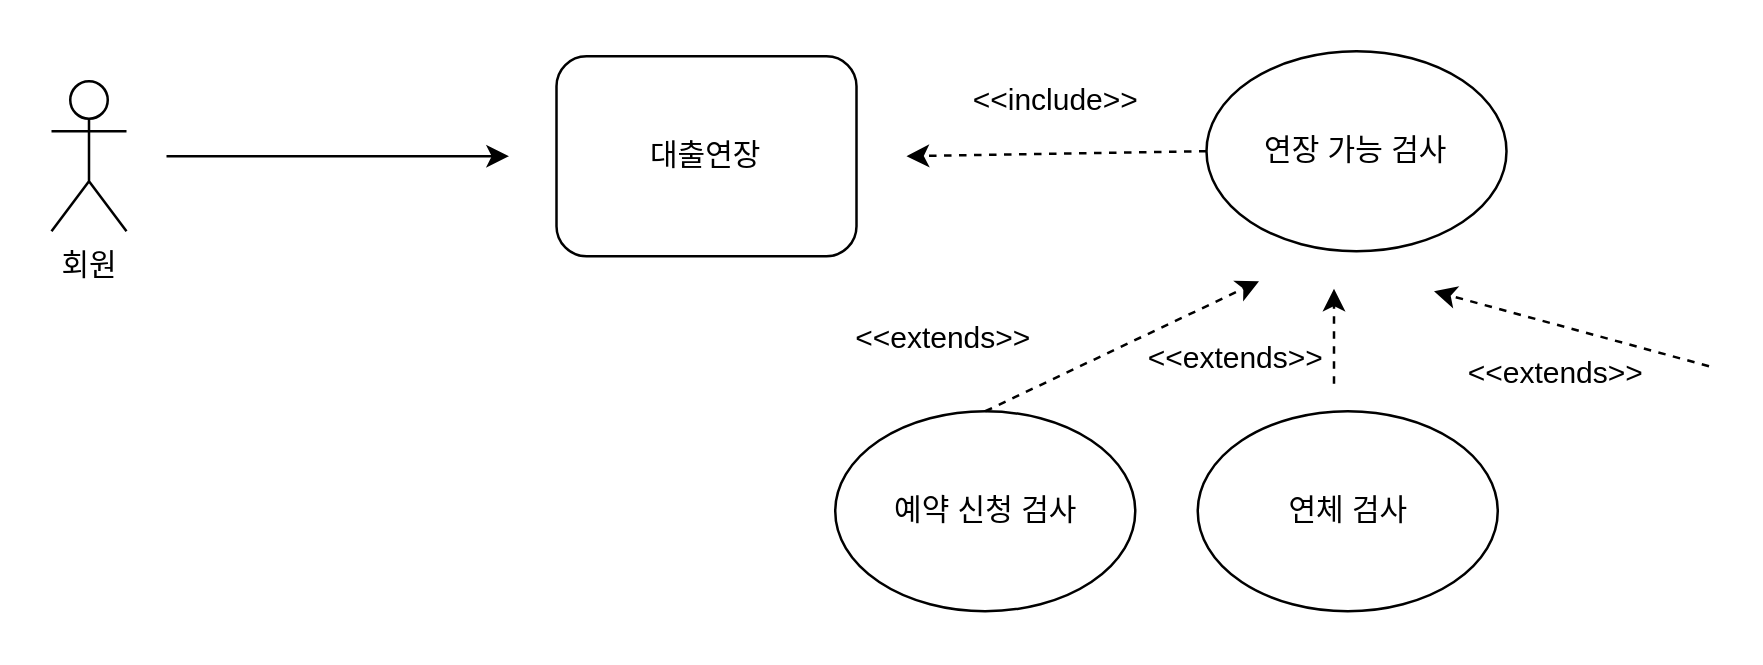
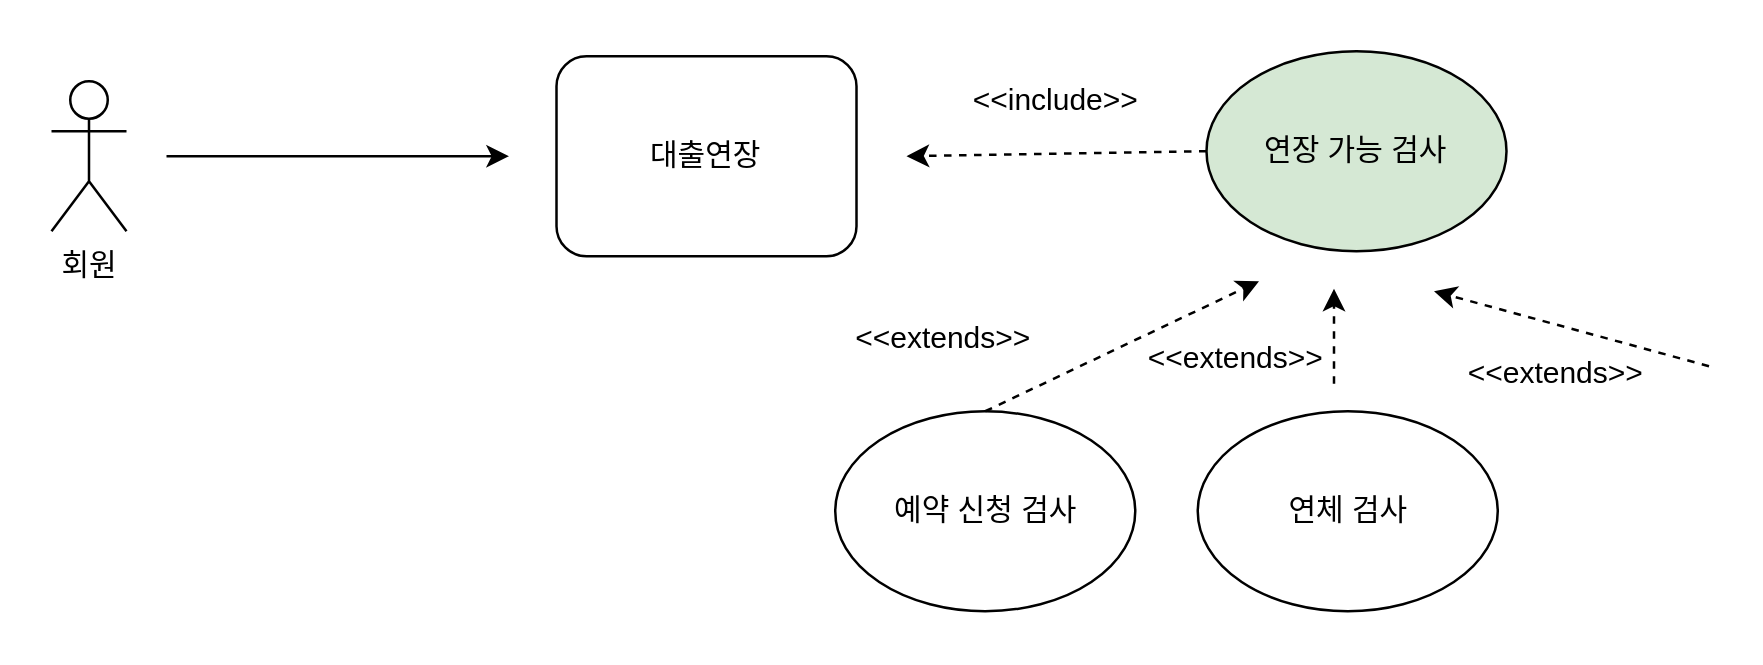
(1356, 151) -> (1356, 151)
